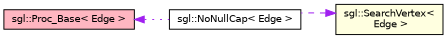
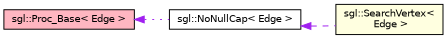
(313, 13) -> (323, 26)
